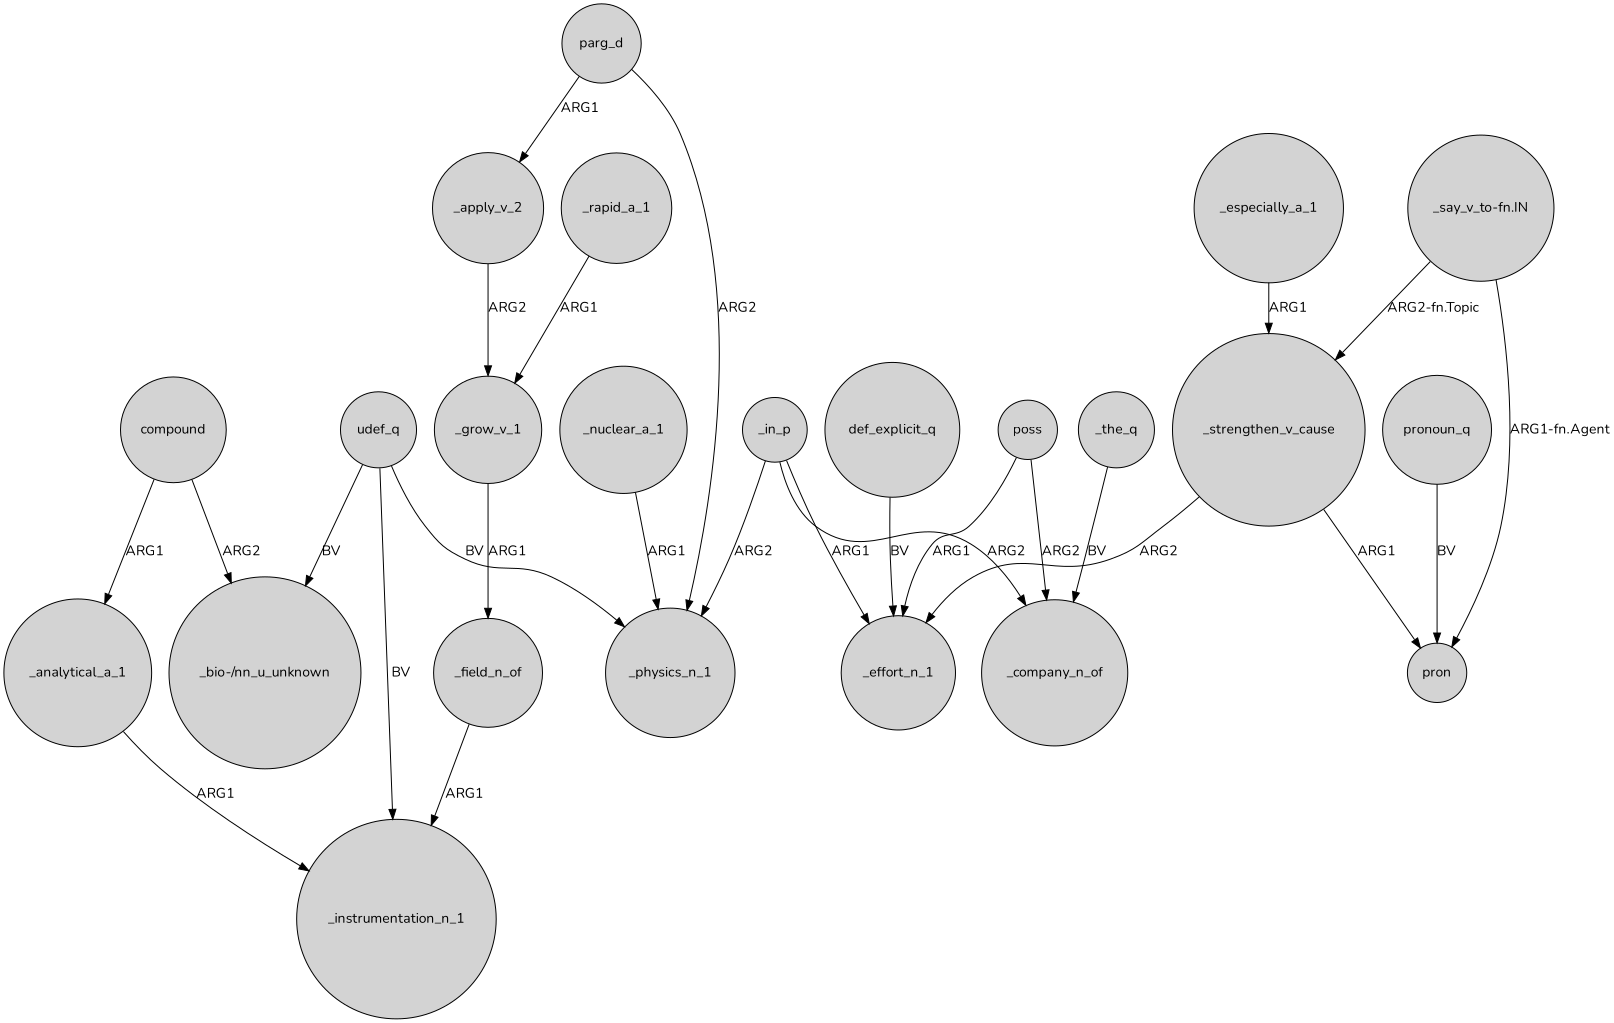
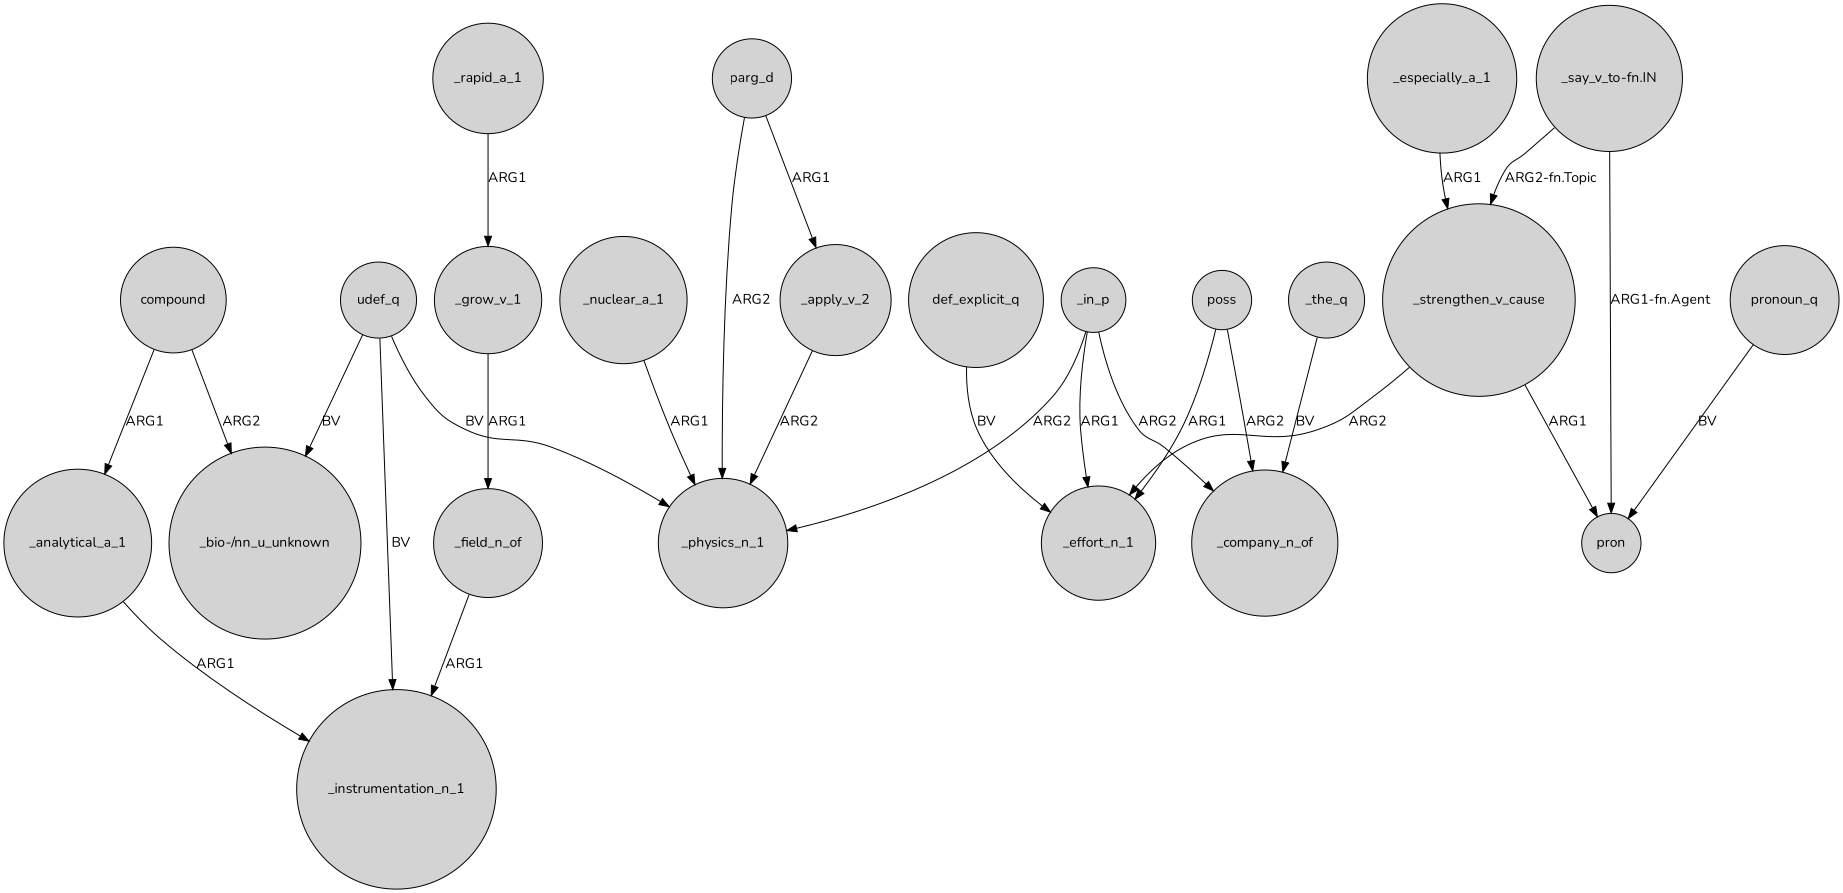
(488, 315) -> (783, 413)
